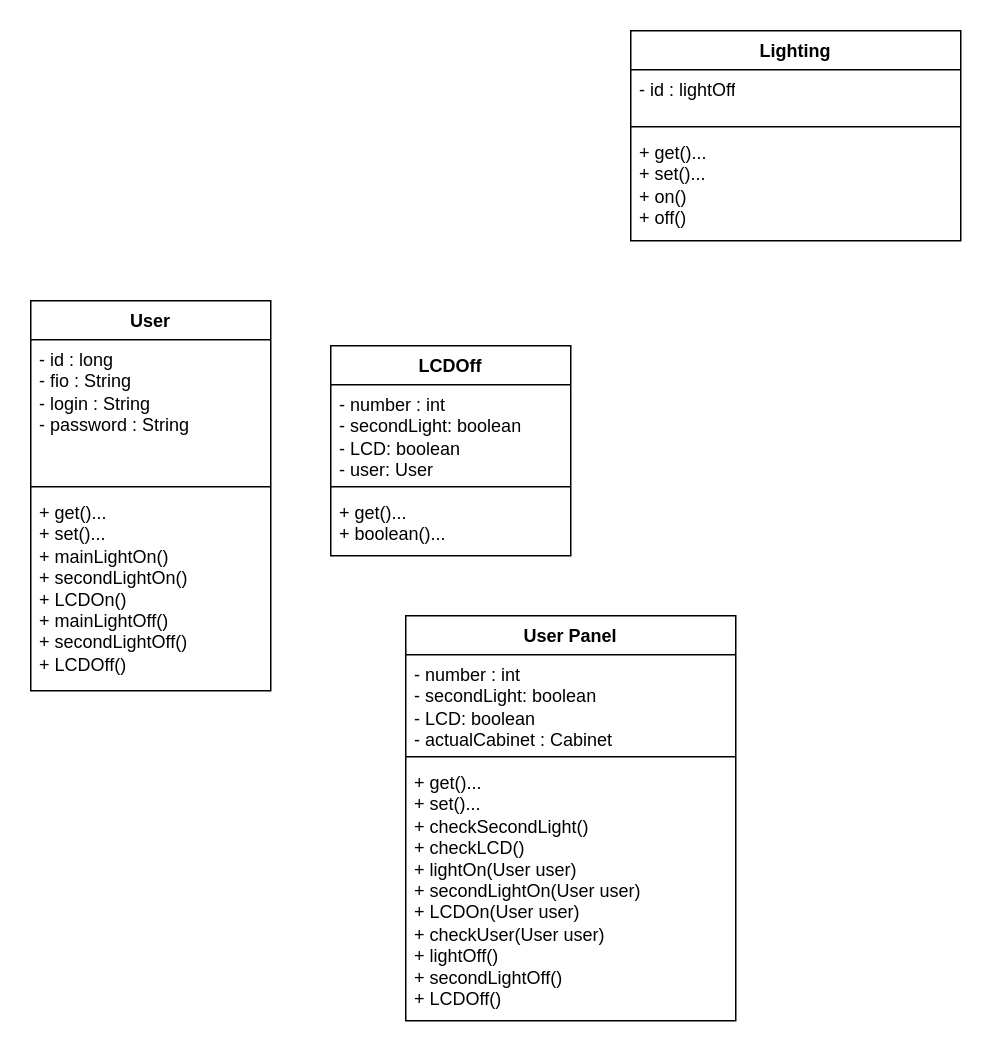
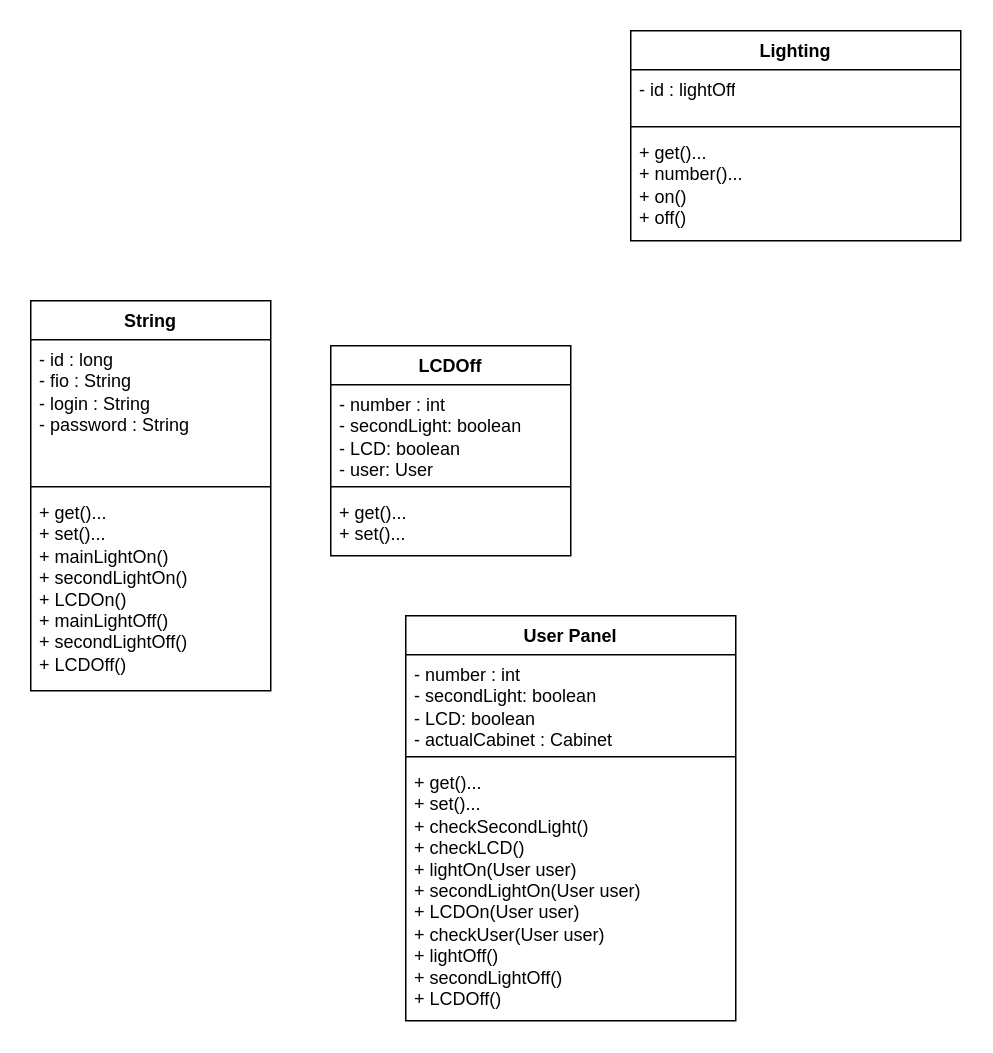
(681, 186) -> (696, 186)
(151, 322) -> (151, 322)
(399, 525) -> (381, 525)
